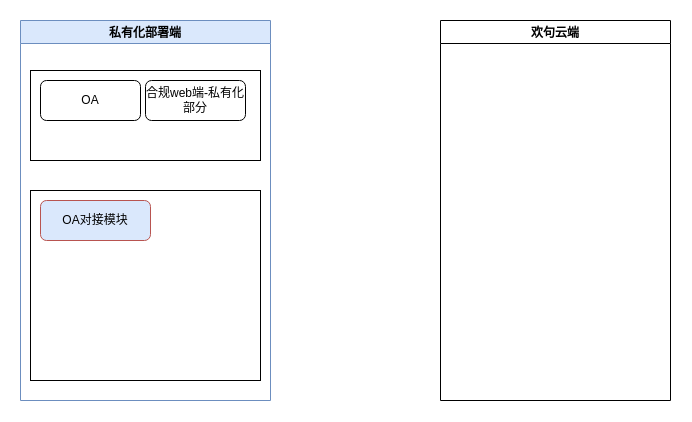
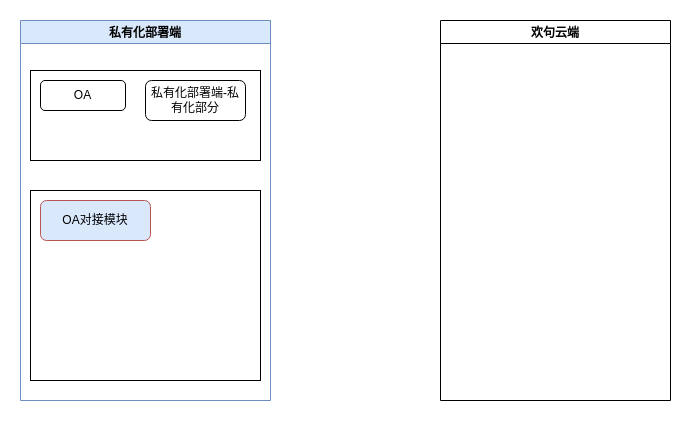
(91, 101) -> (83, 96)
(196, 101) -> (196, 101)
